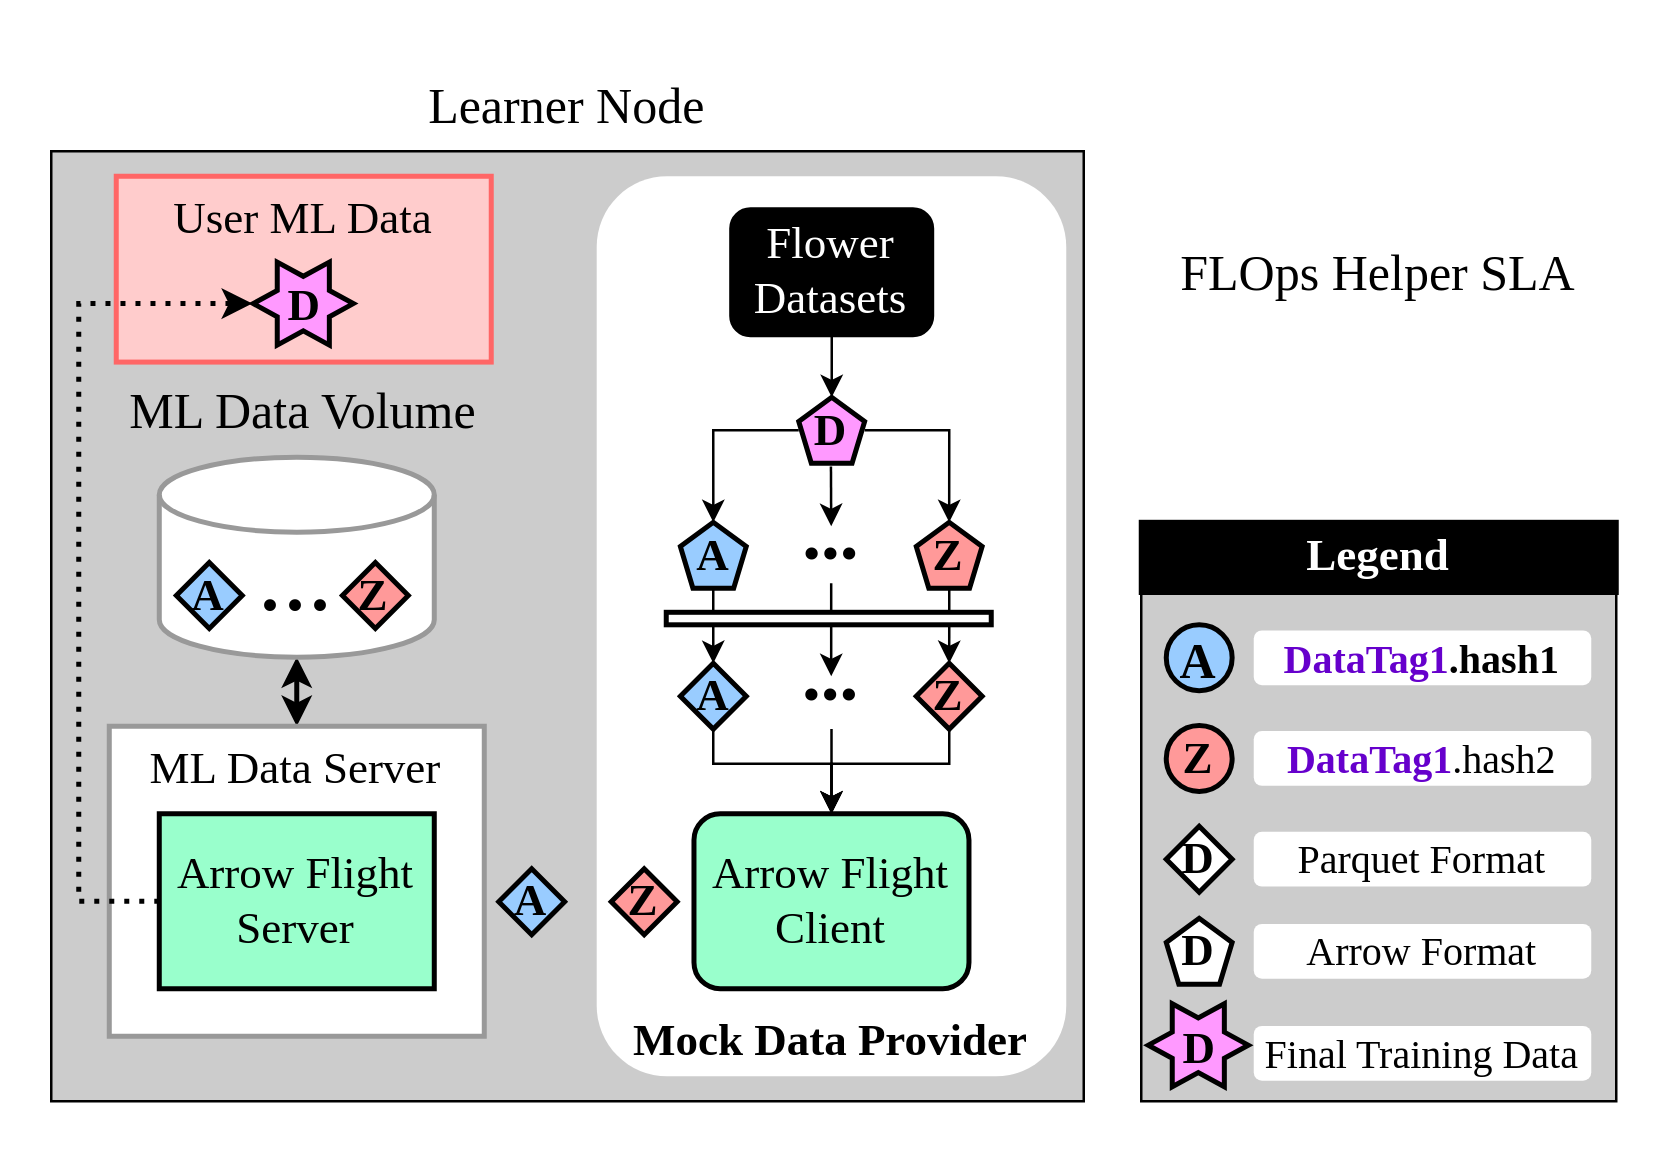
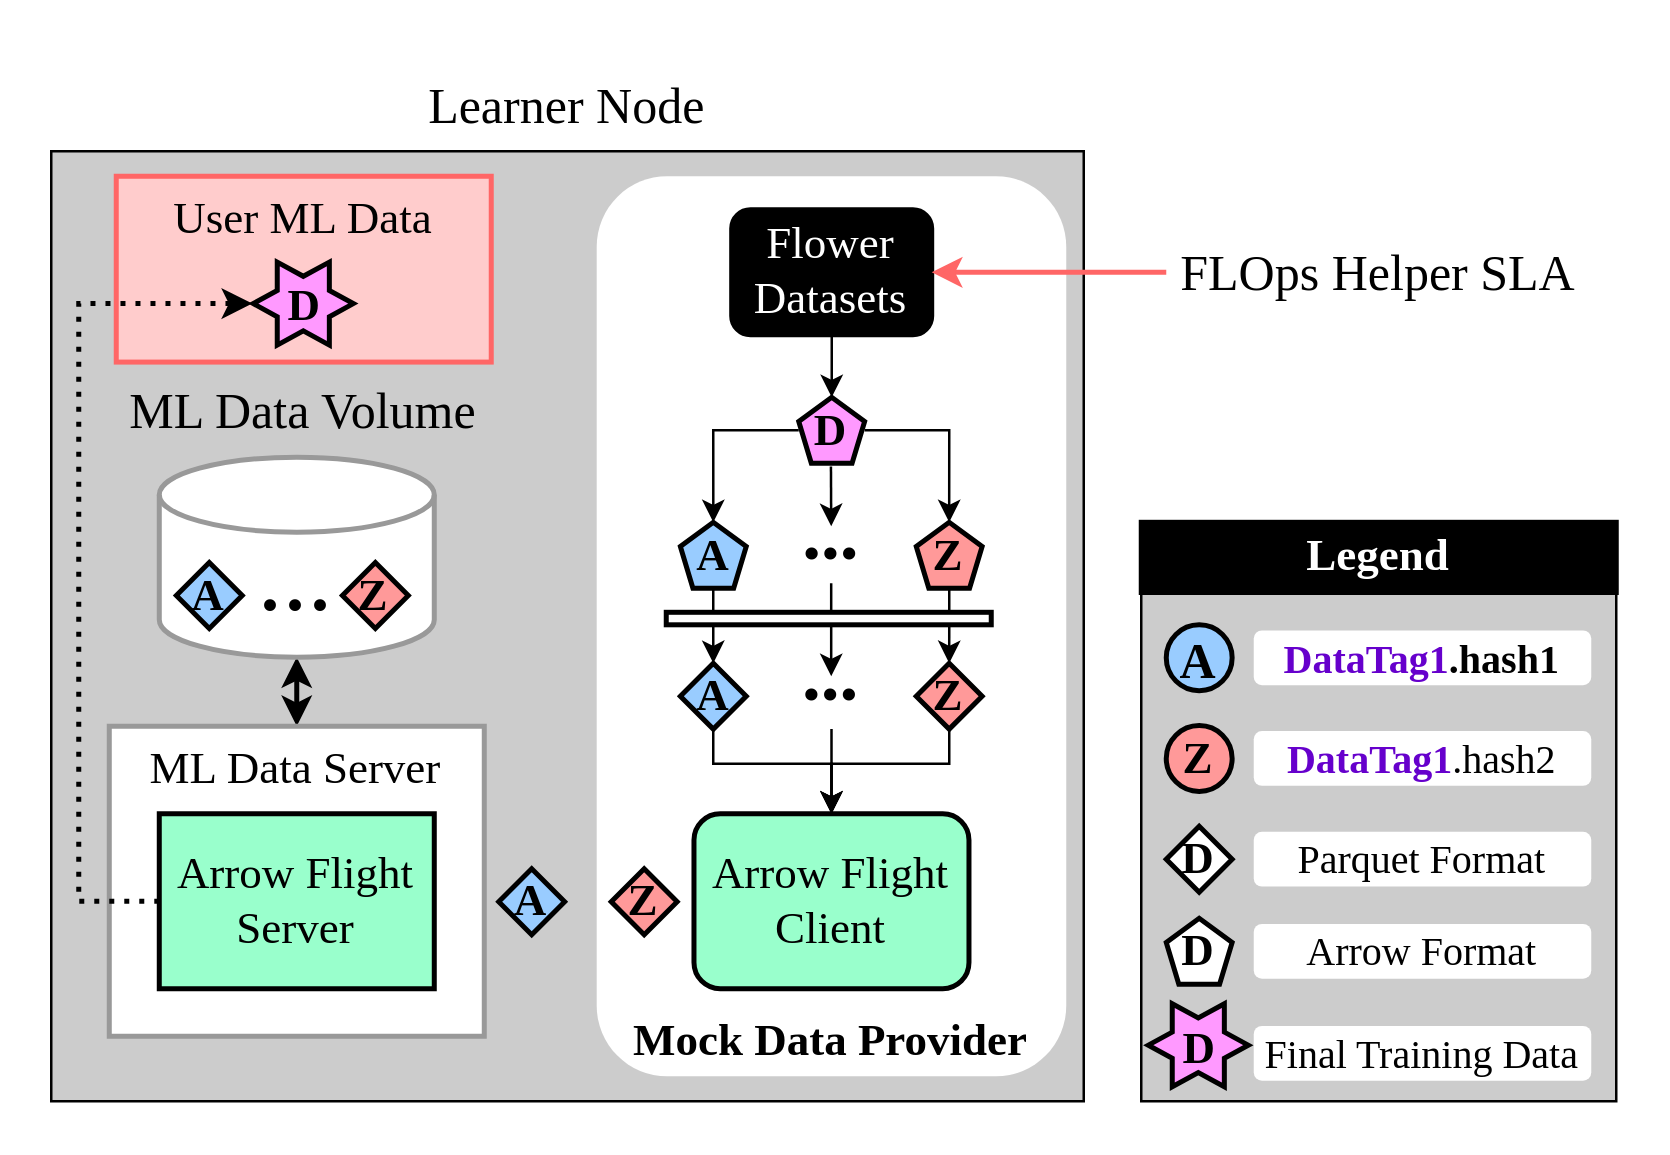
none -> (1010, 272)
